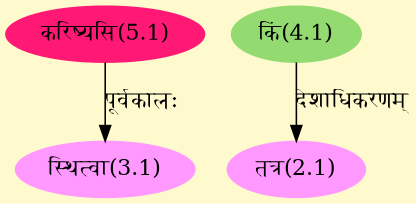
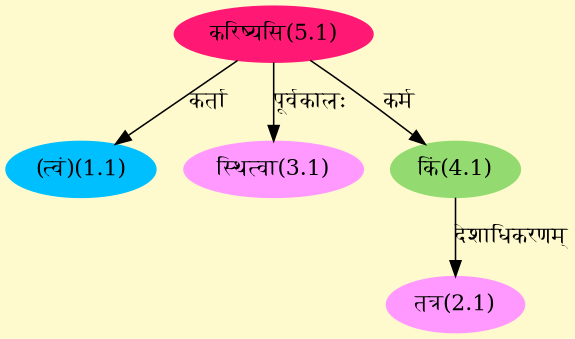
none -> (362, 97)
none -> (81, 169)
